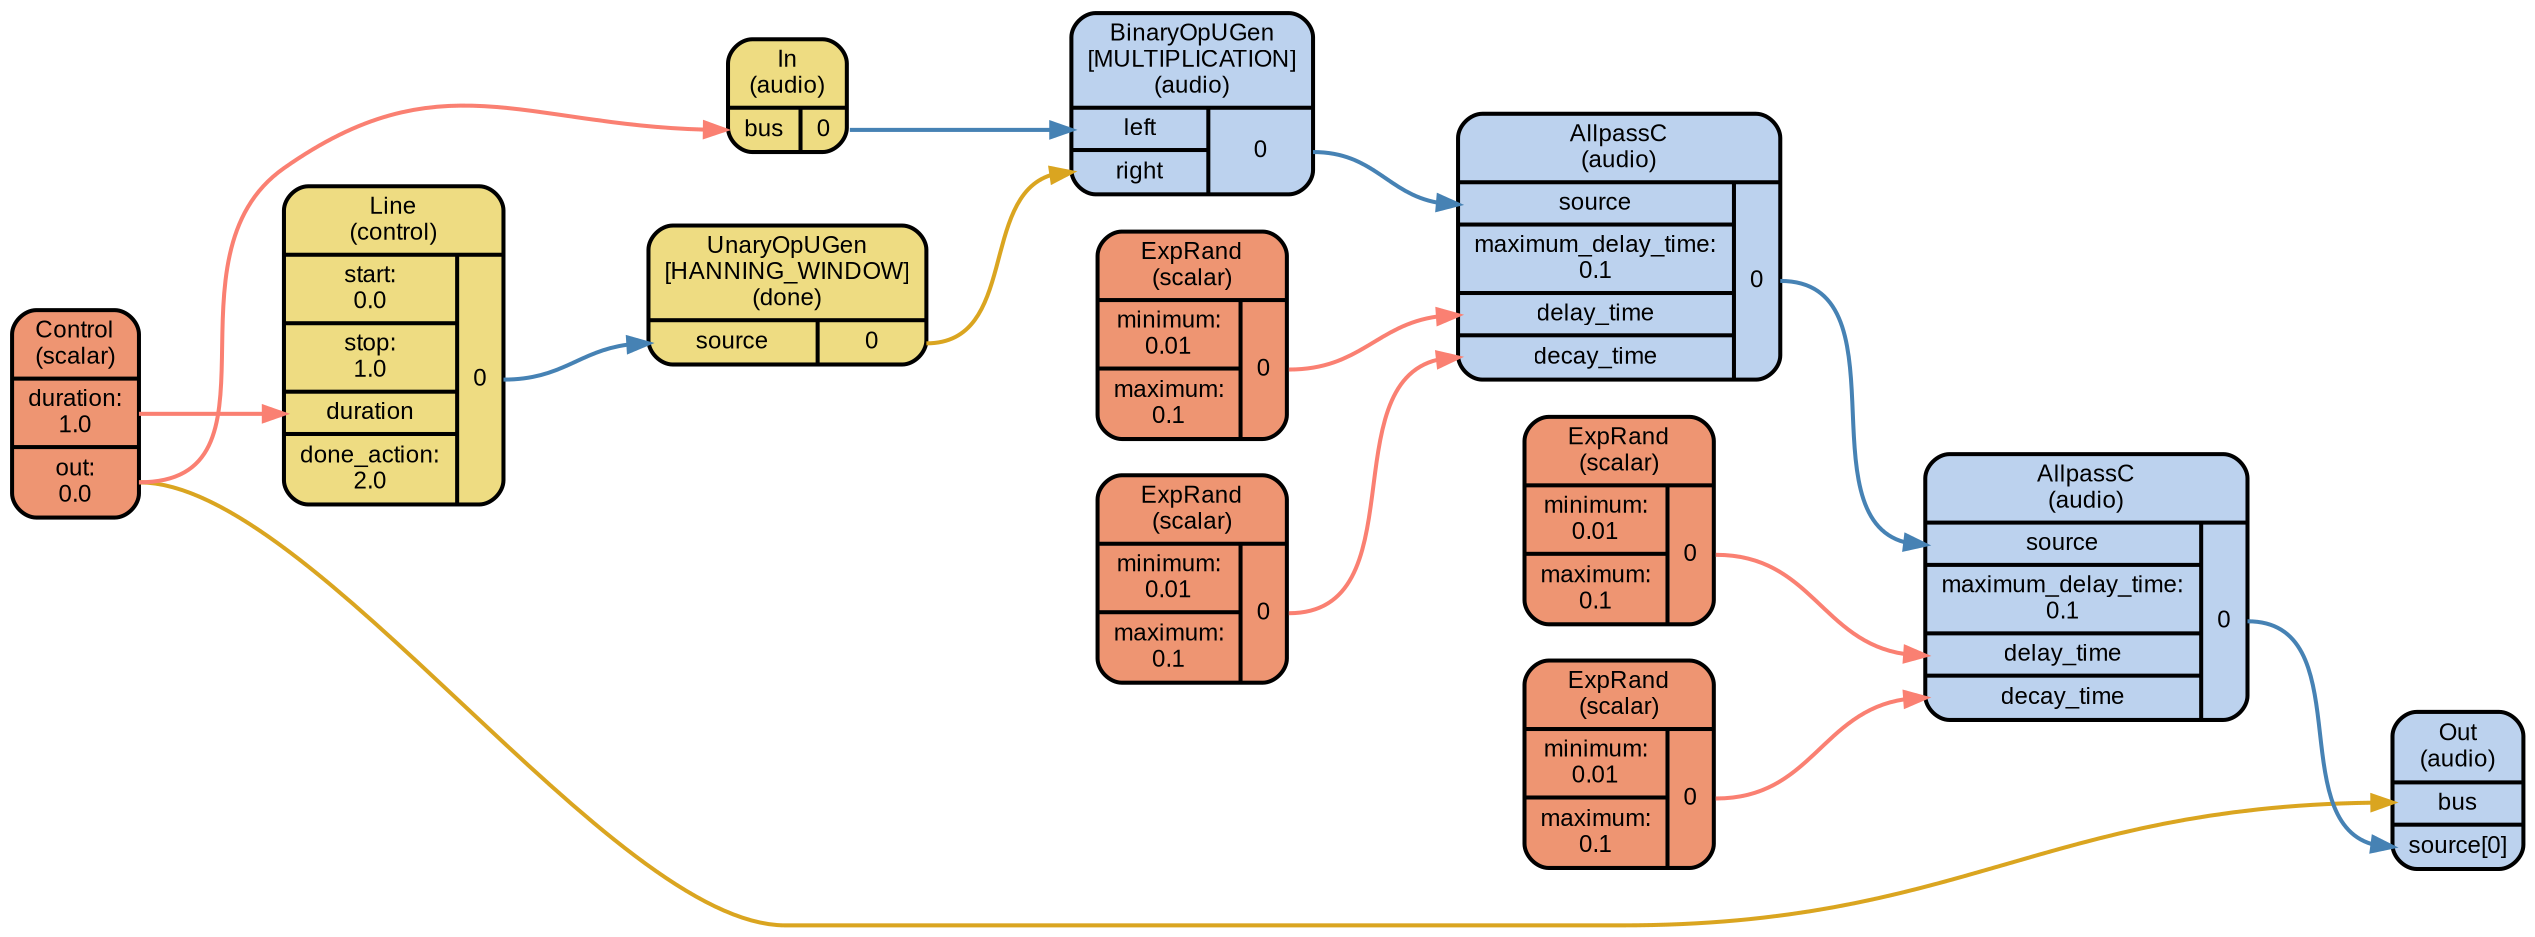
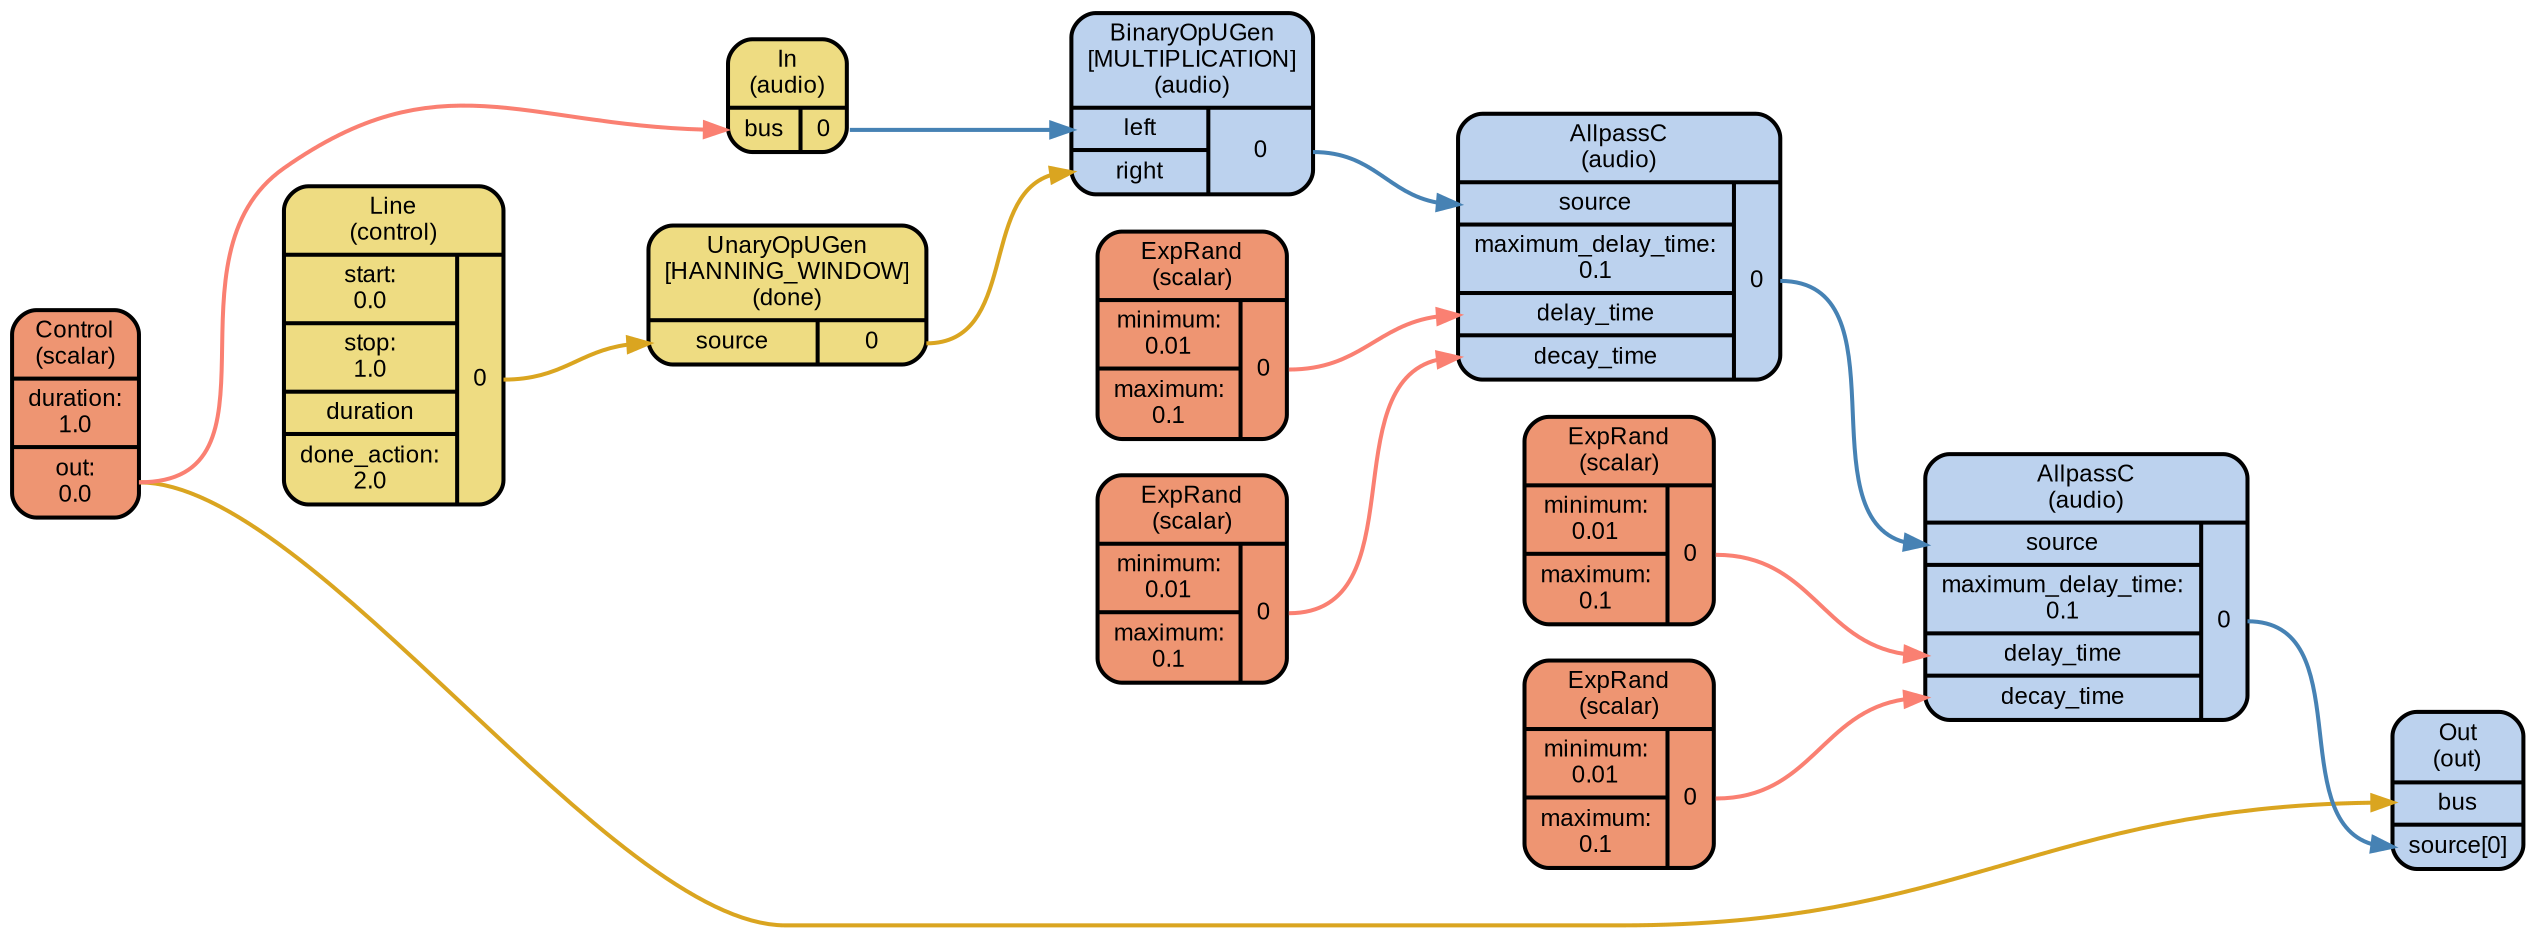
(567, 366) -> (567, 366)
(201, 414) -> none
(2458, 759) -> (2458, 759)
